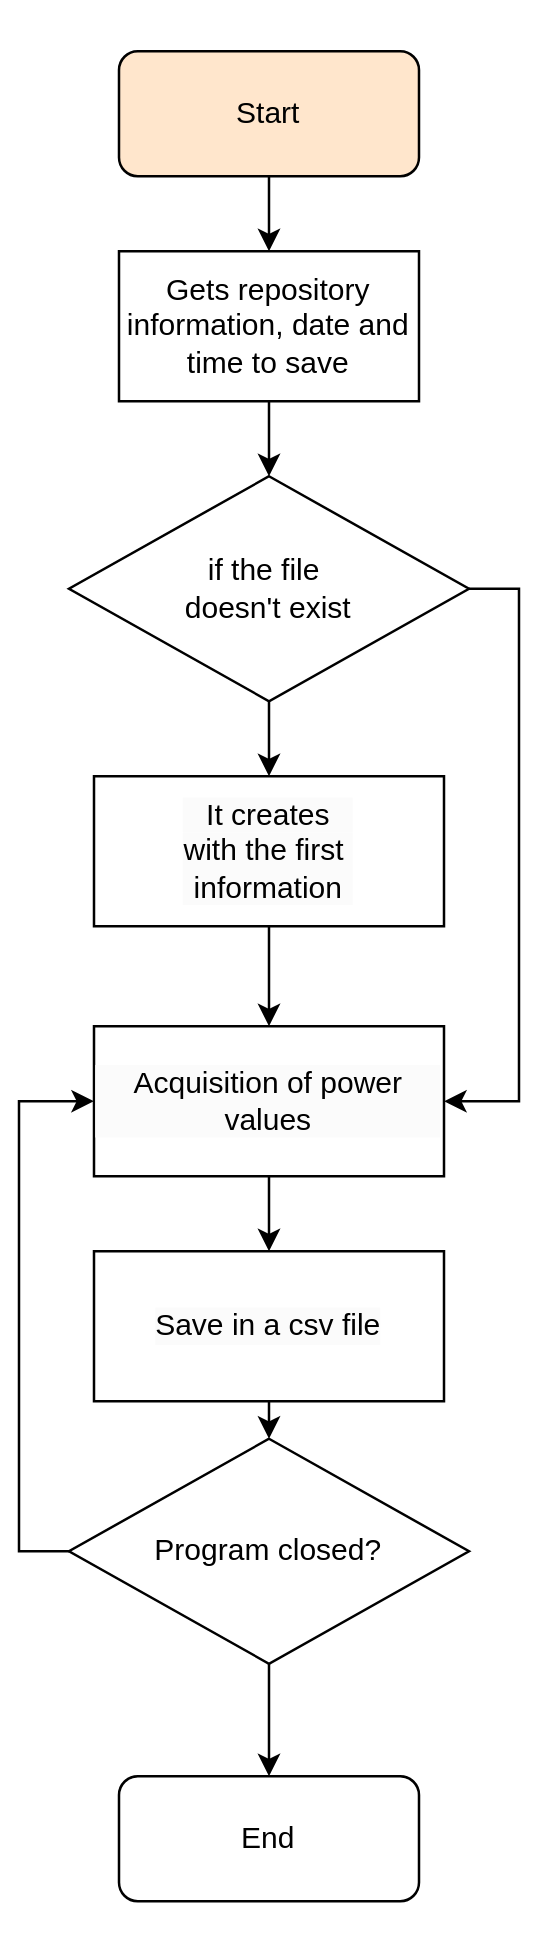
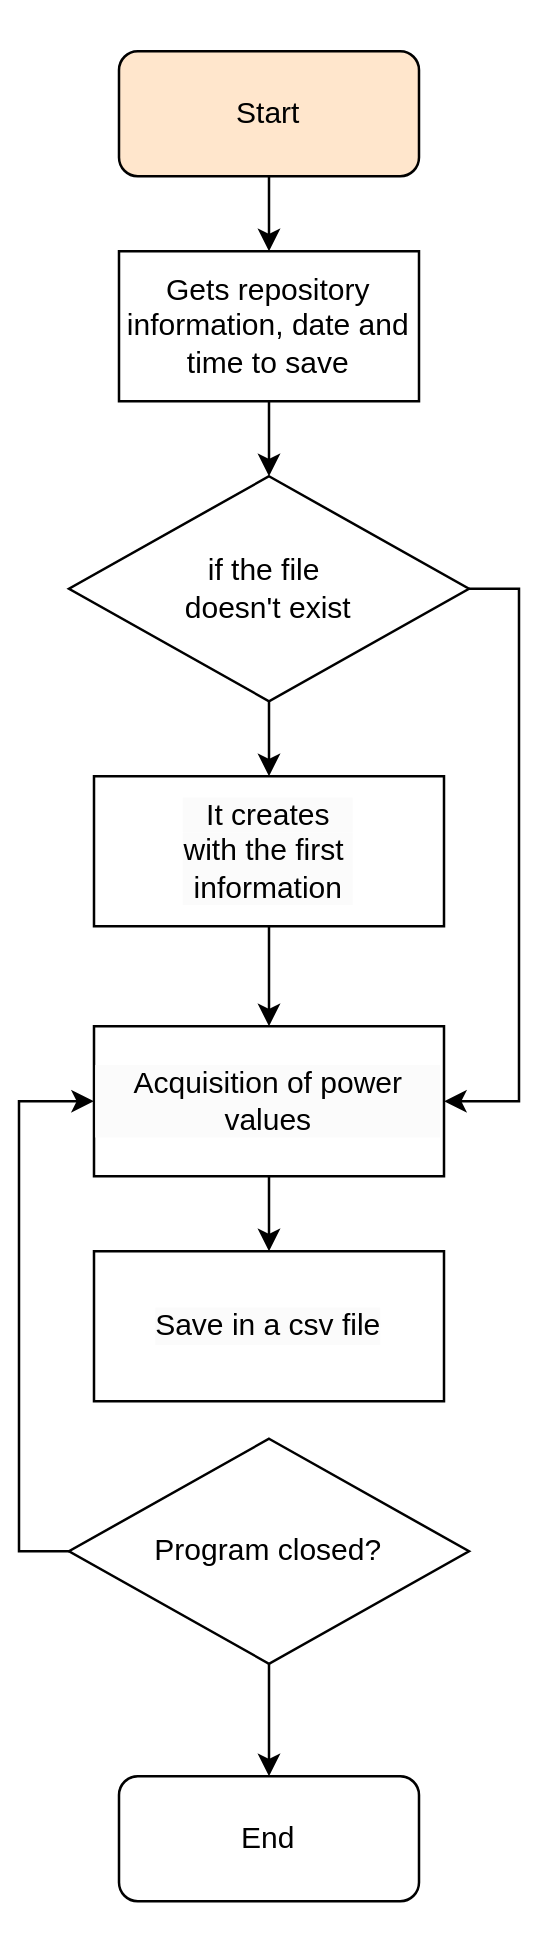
(269, 1412) -> none
